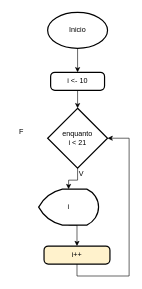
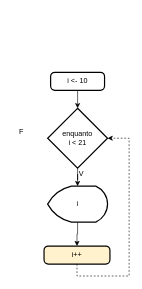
(78, 30) -> none
(78, 58) -> none
(69, 207) -> (78, 204)
(129, 231) -> (129, 231)
